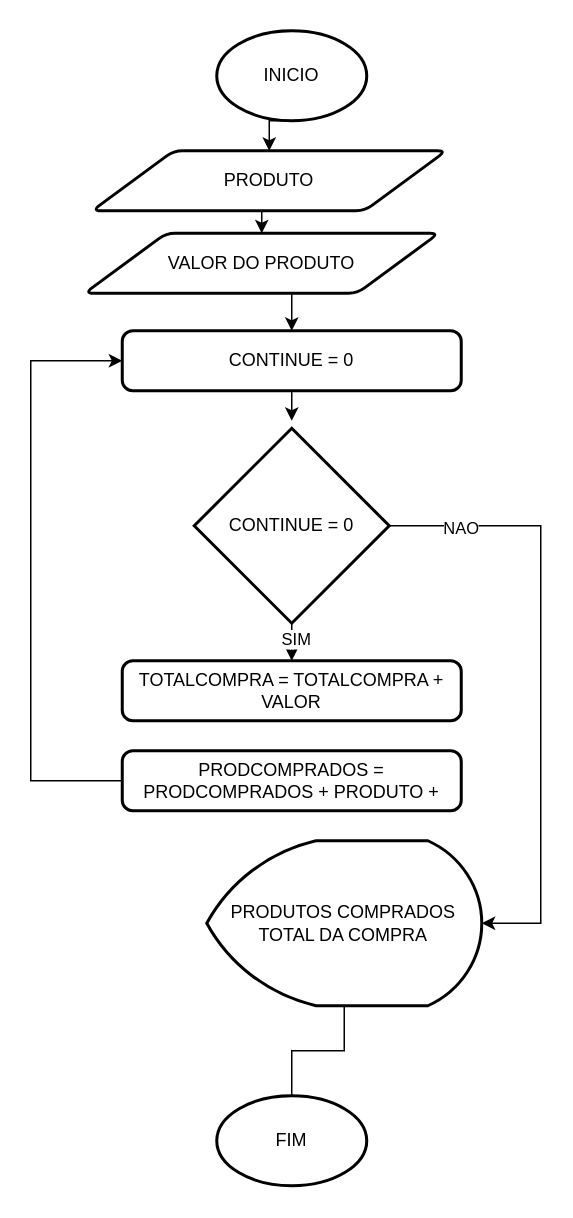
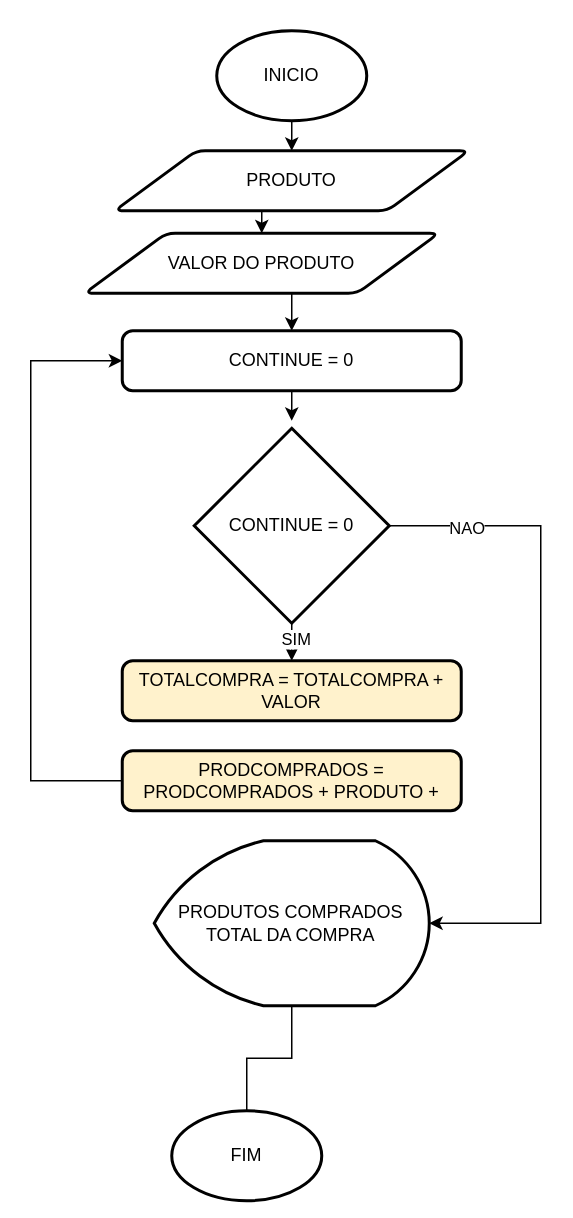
(269, 181) -> (292, 181)
(292, 691) -> (292, 691)
(292, 781) -> (292, 781)
(344, 923) -> (292, 923)
(292, 1141) -> (247, 1156)
